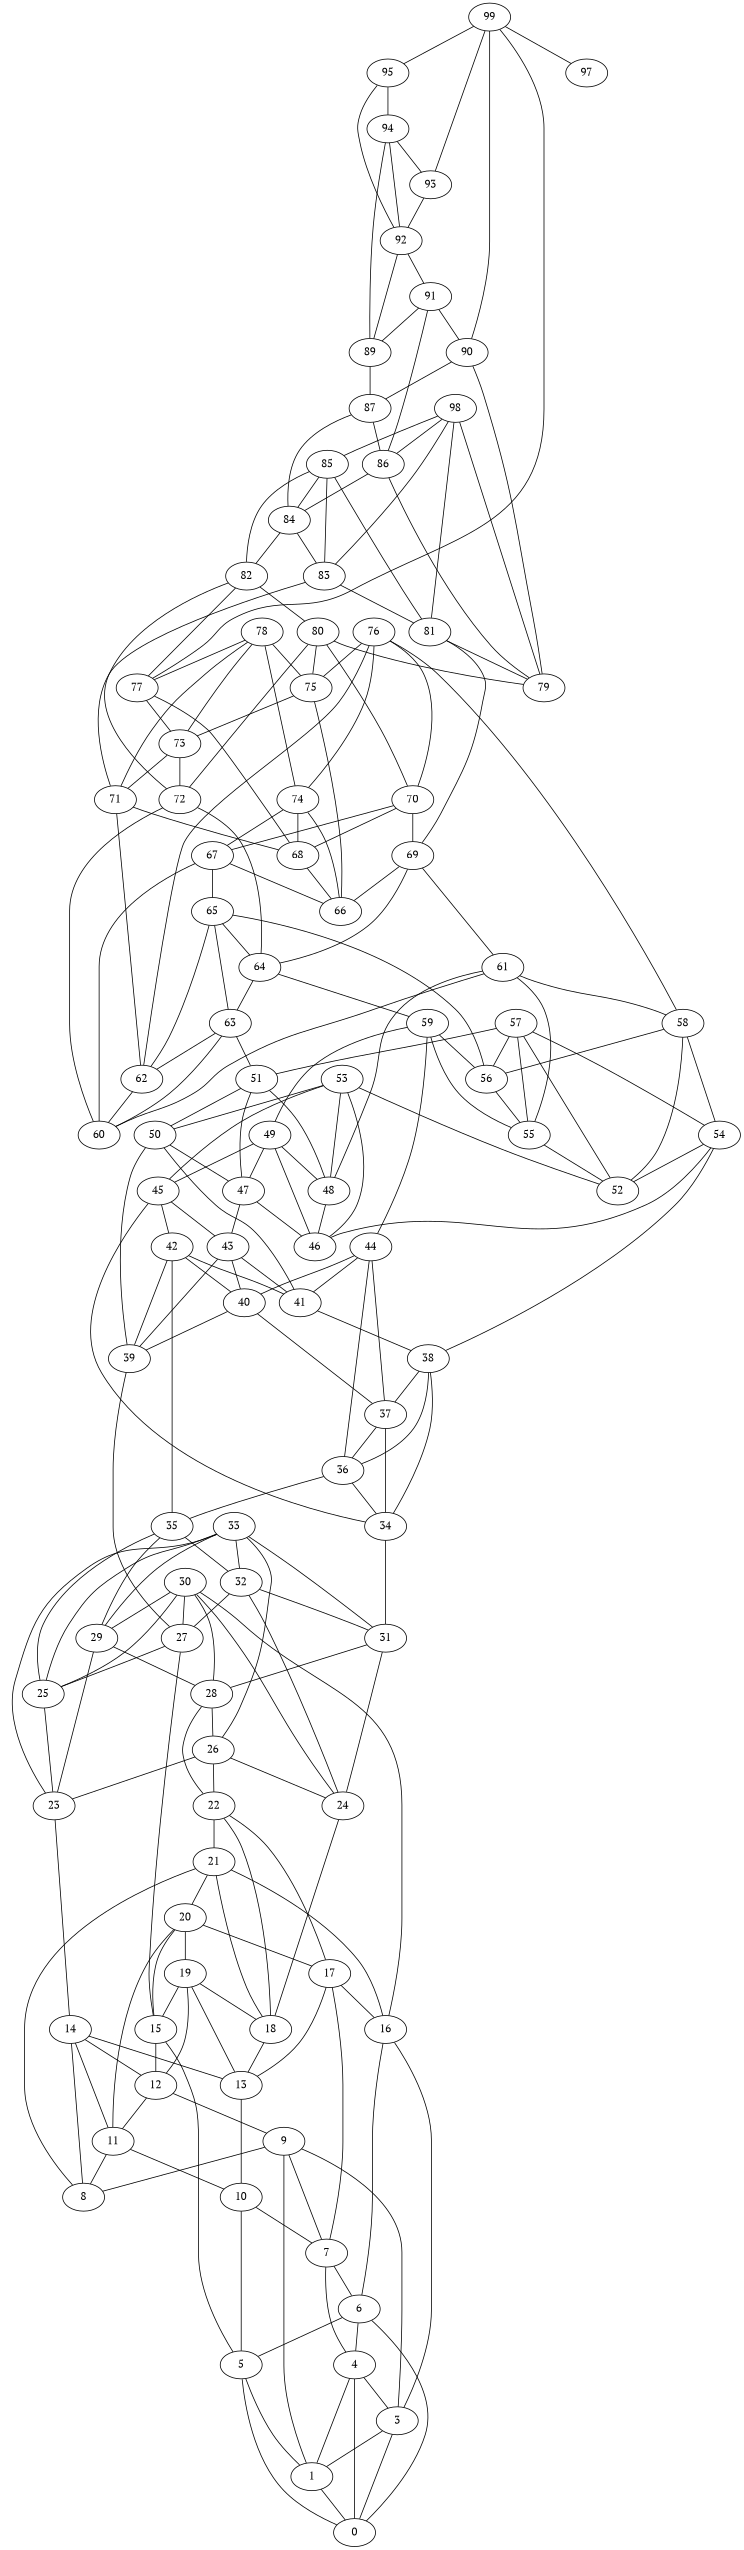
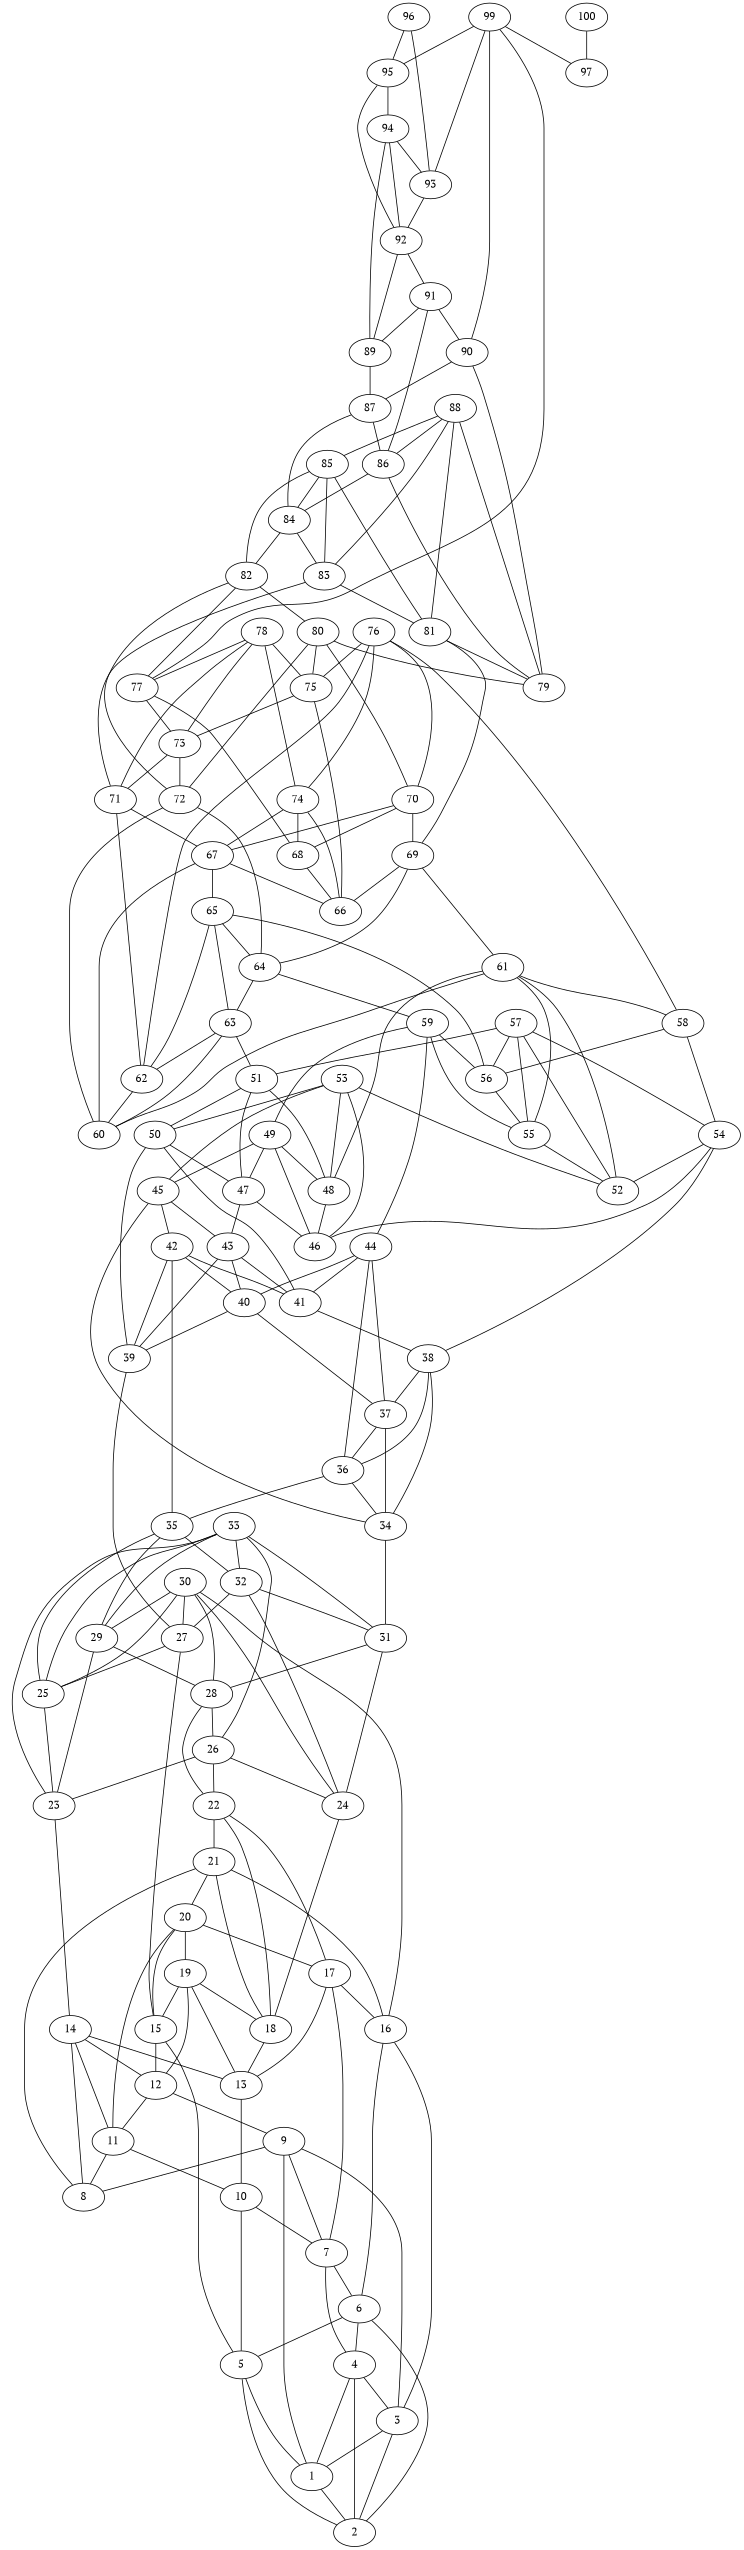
none -> (409, 17)
none -> (587, 17)
(455, 408) -> (455, 408)
(205, 830) -> (164, 828)
(671, 1115) -> (587, 1066)
(355, 2533) -> (355, 2533)
